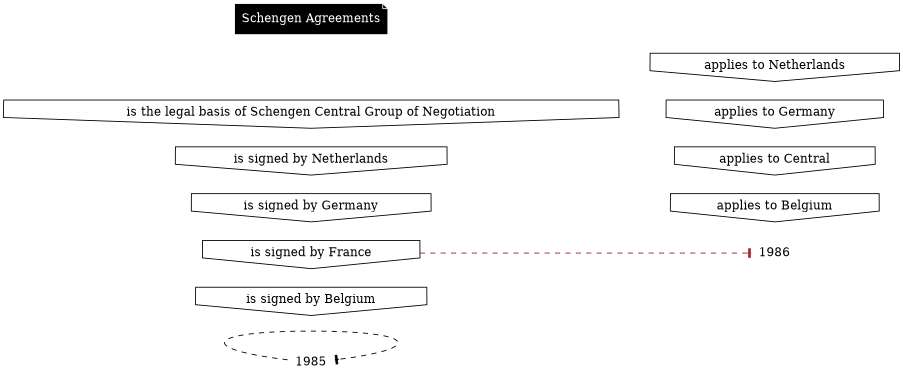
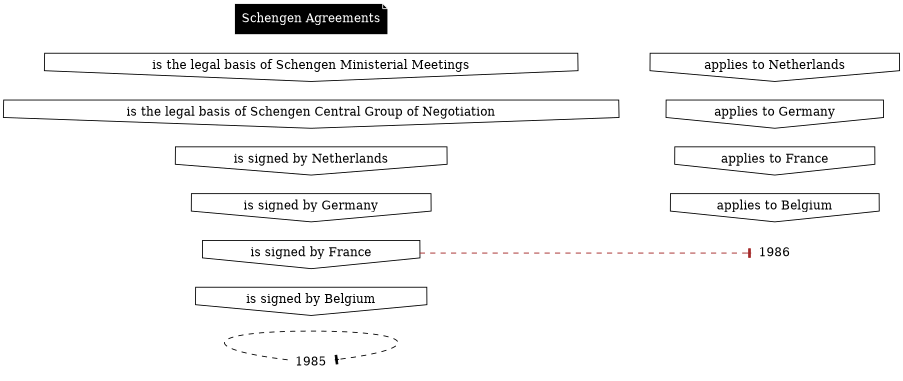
none -> (311, 66)
(775, 159) -> (775, 159)
